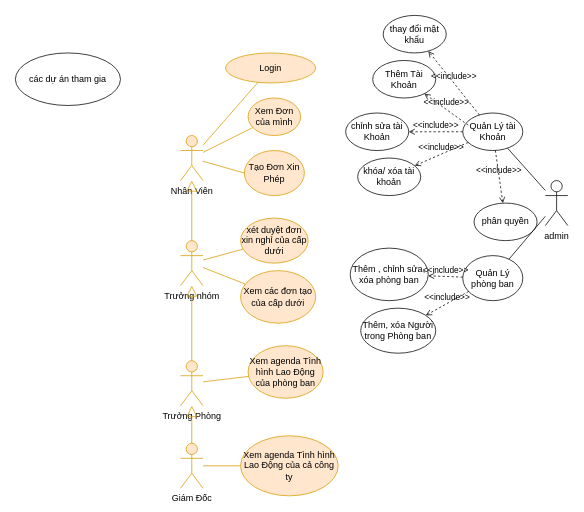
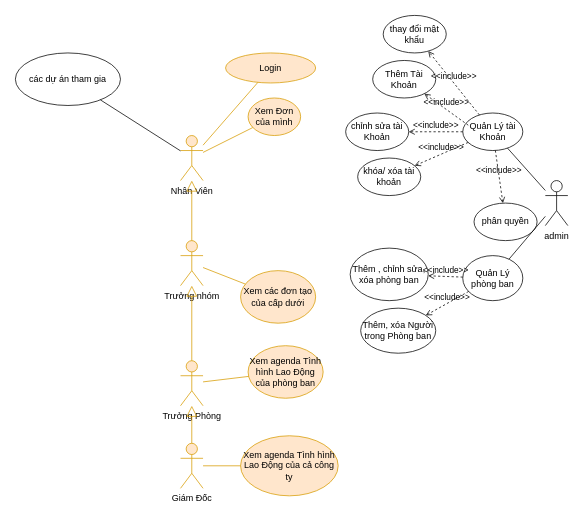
none -> (139, 125)
(224, 167) -> none
(274, 173) -> none
(274, 240) -> none
(222, 254) -> none
